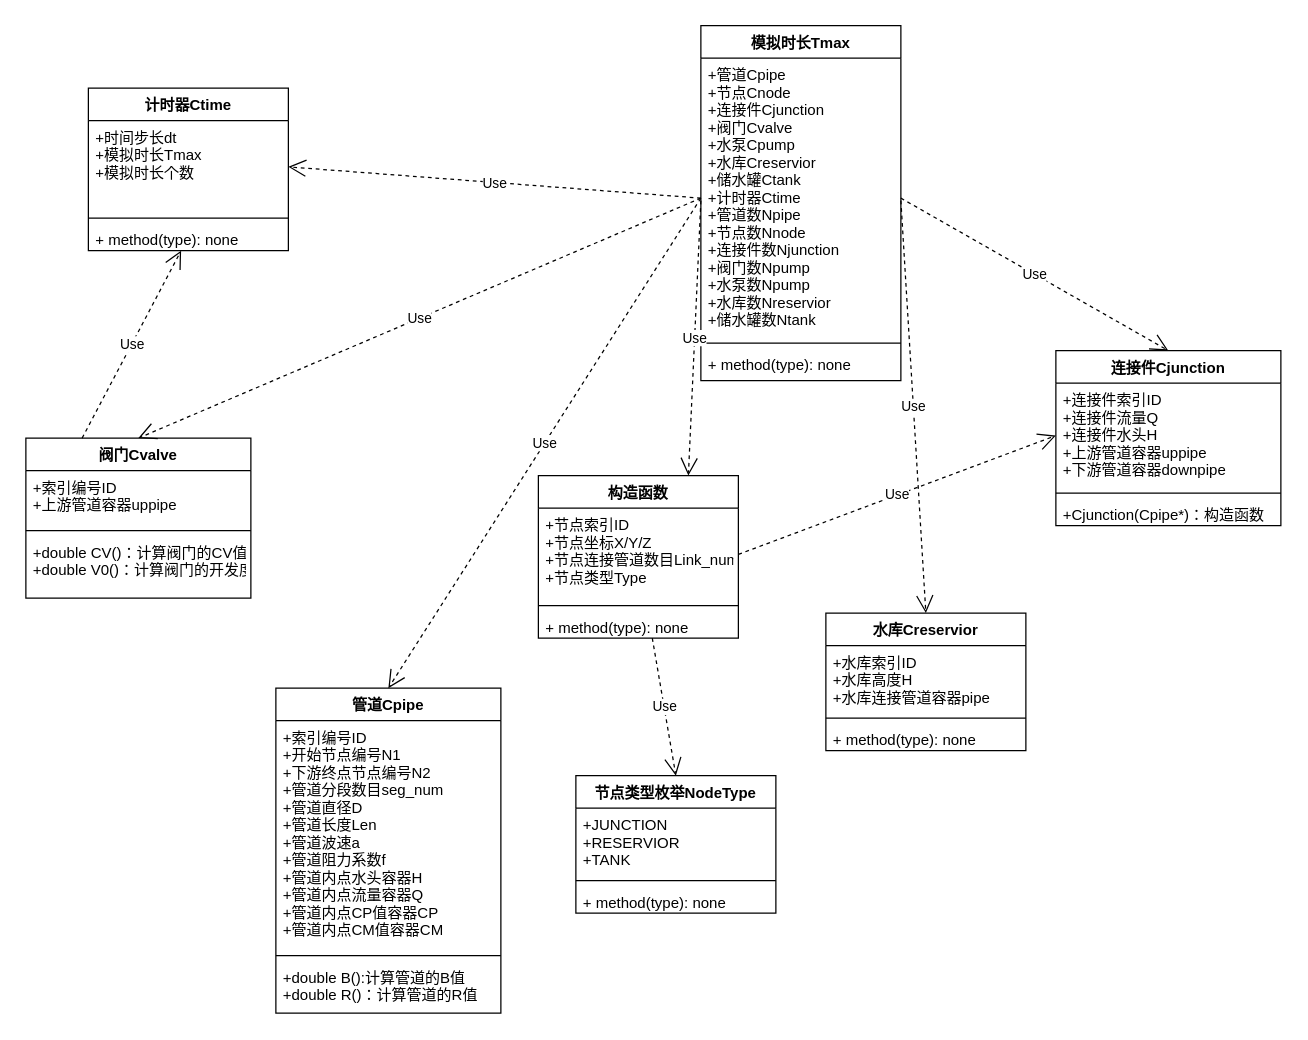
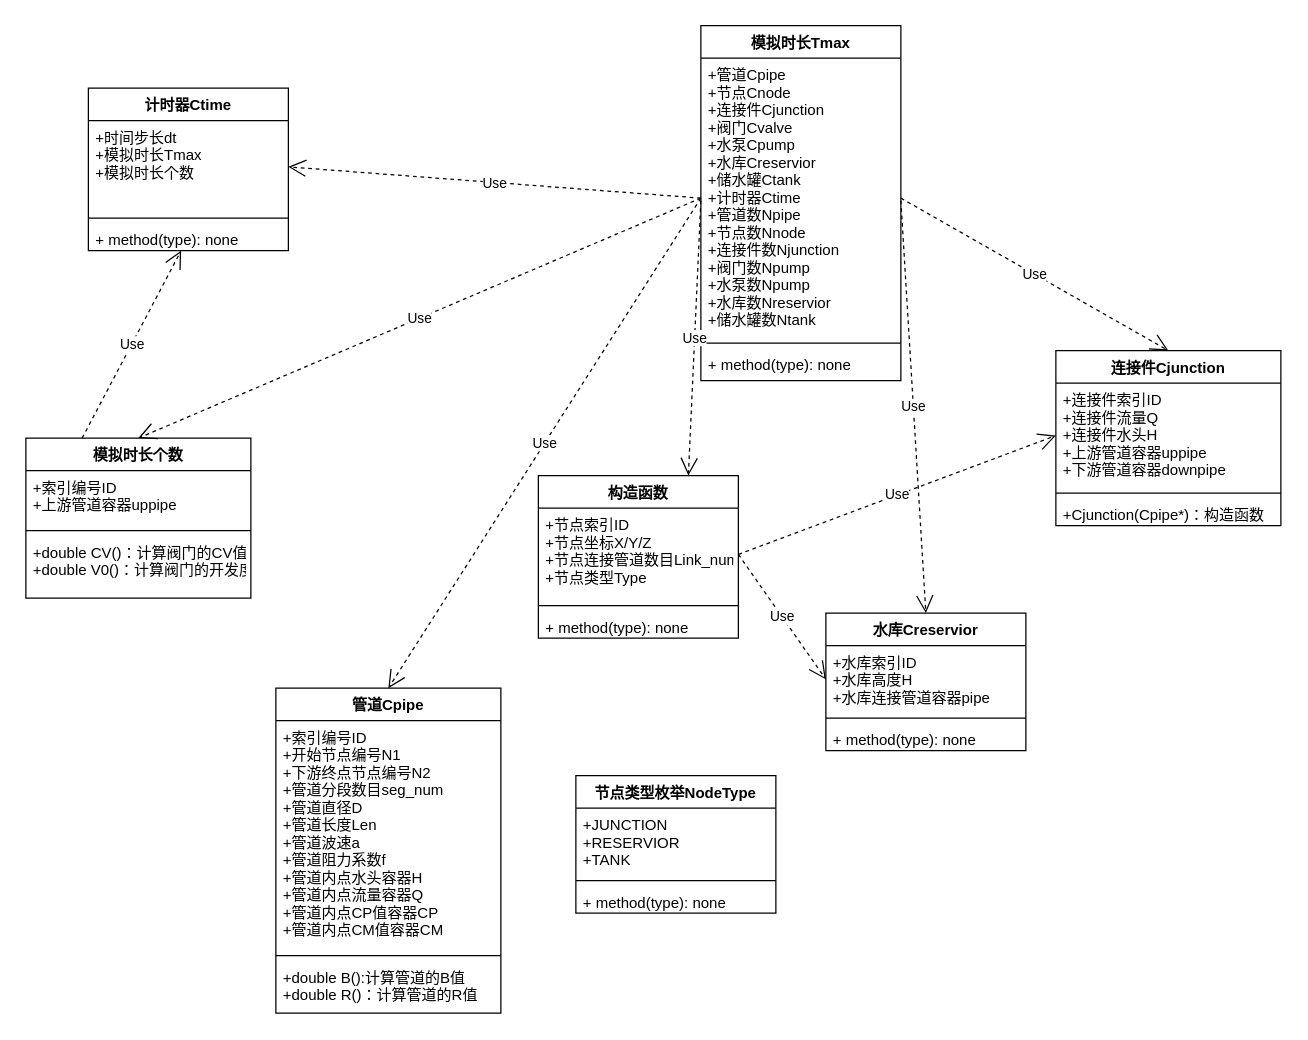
(138, 455) -> (138, 455)
none -> (781, 616)
(664, 706) -> none
